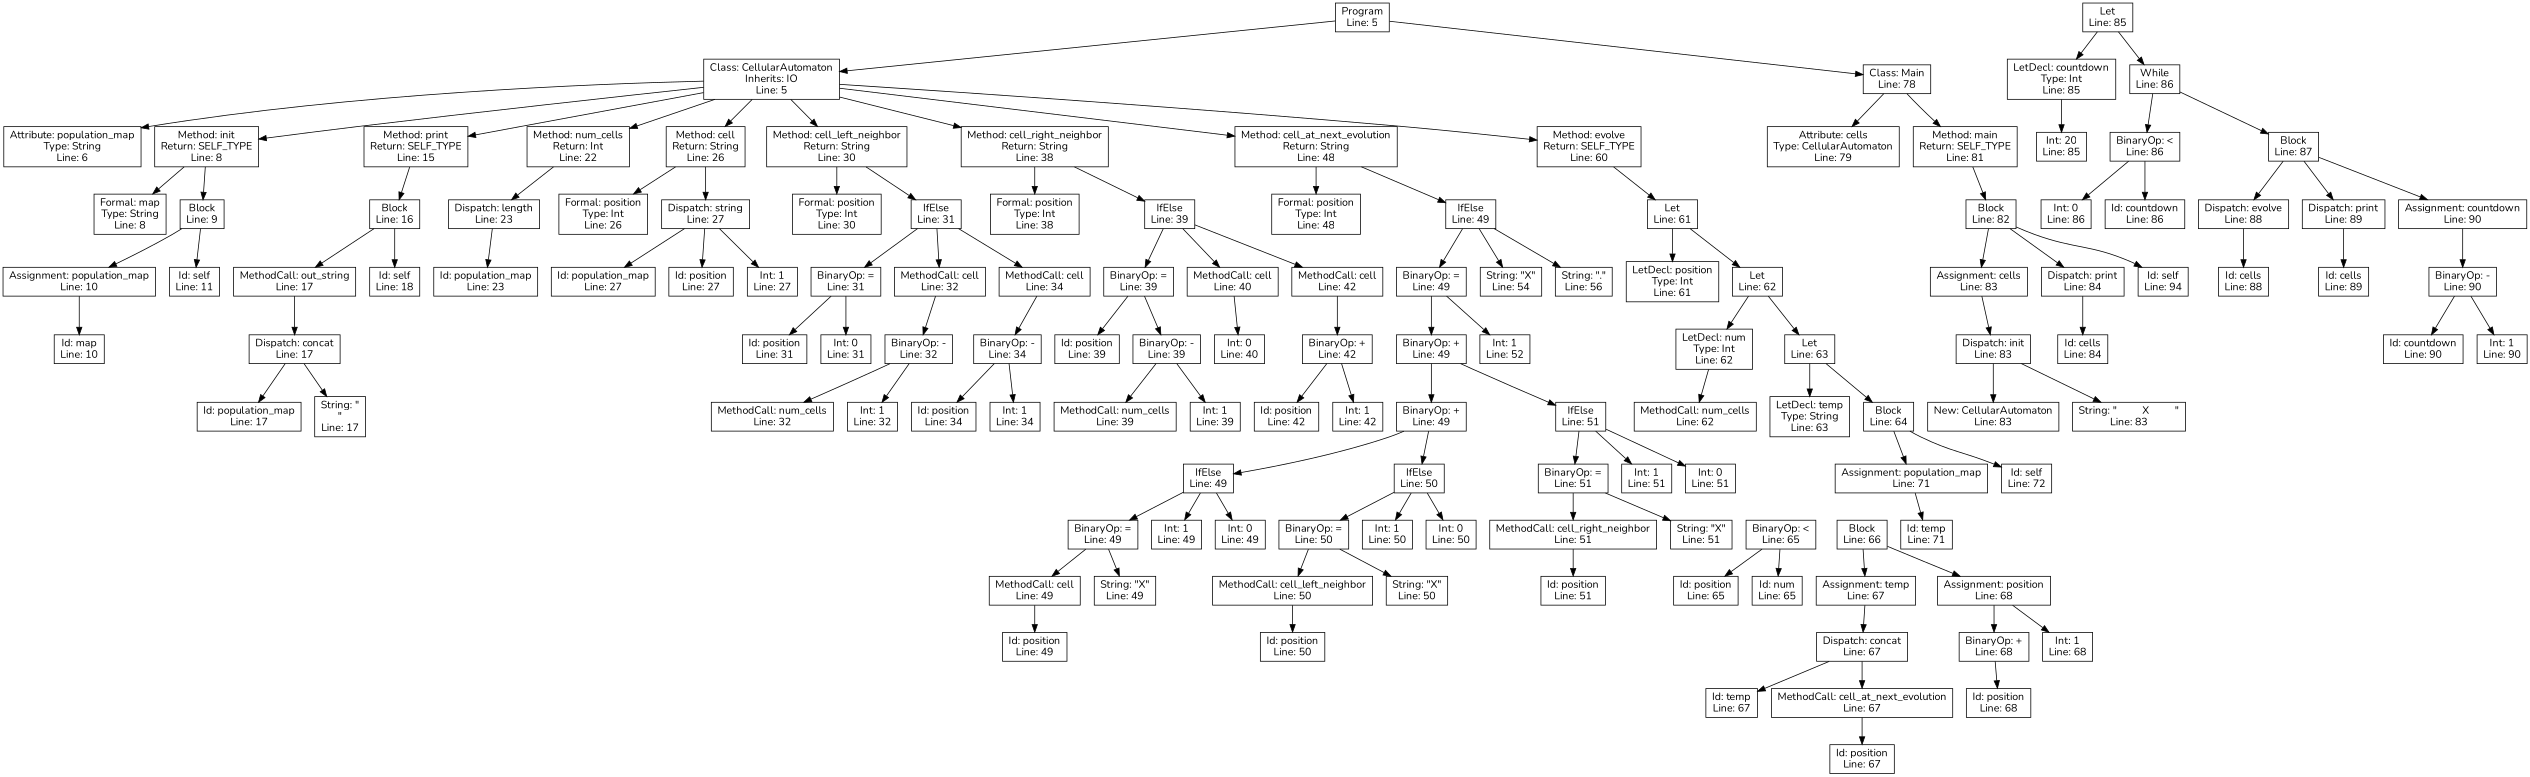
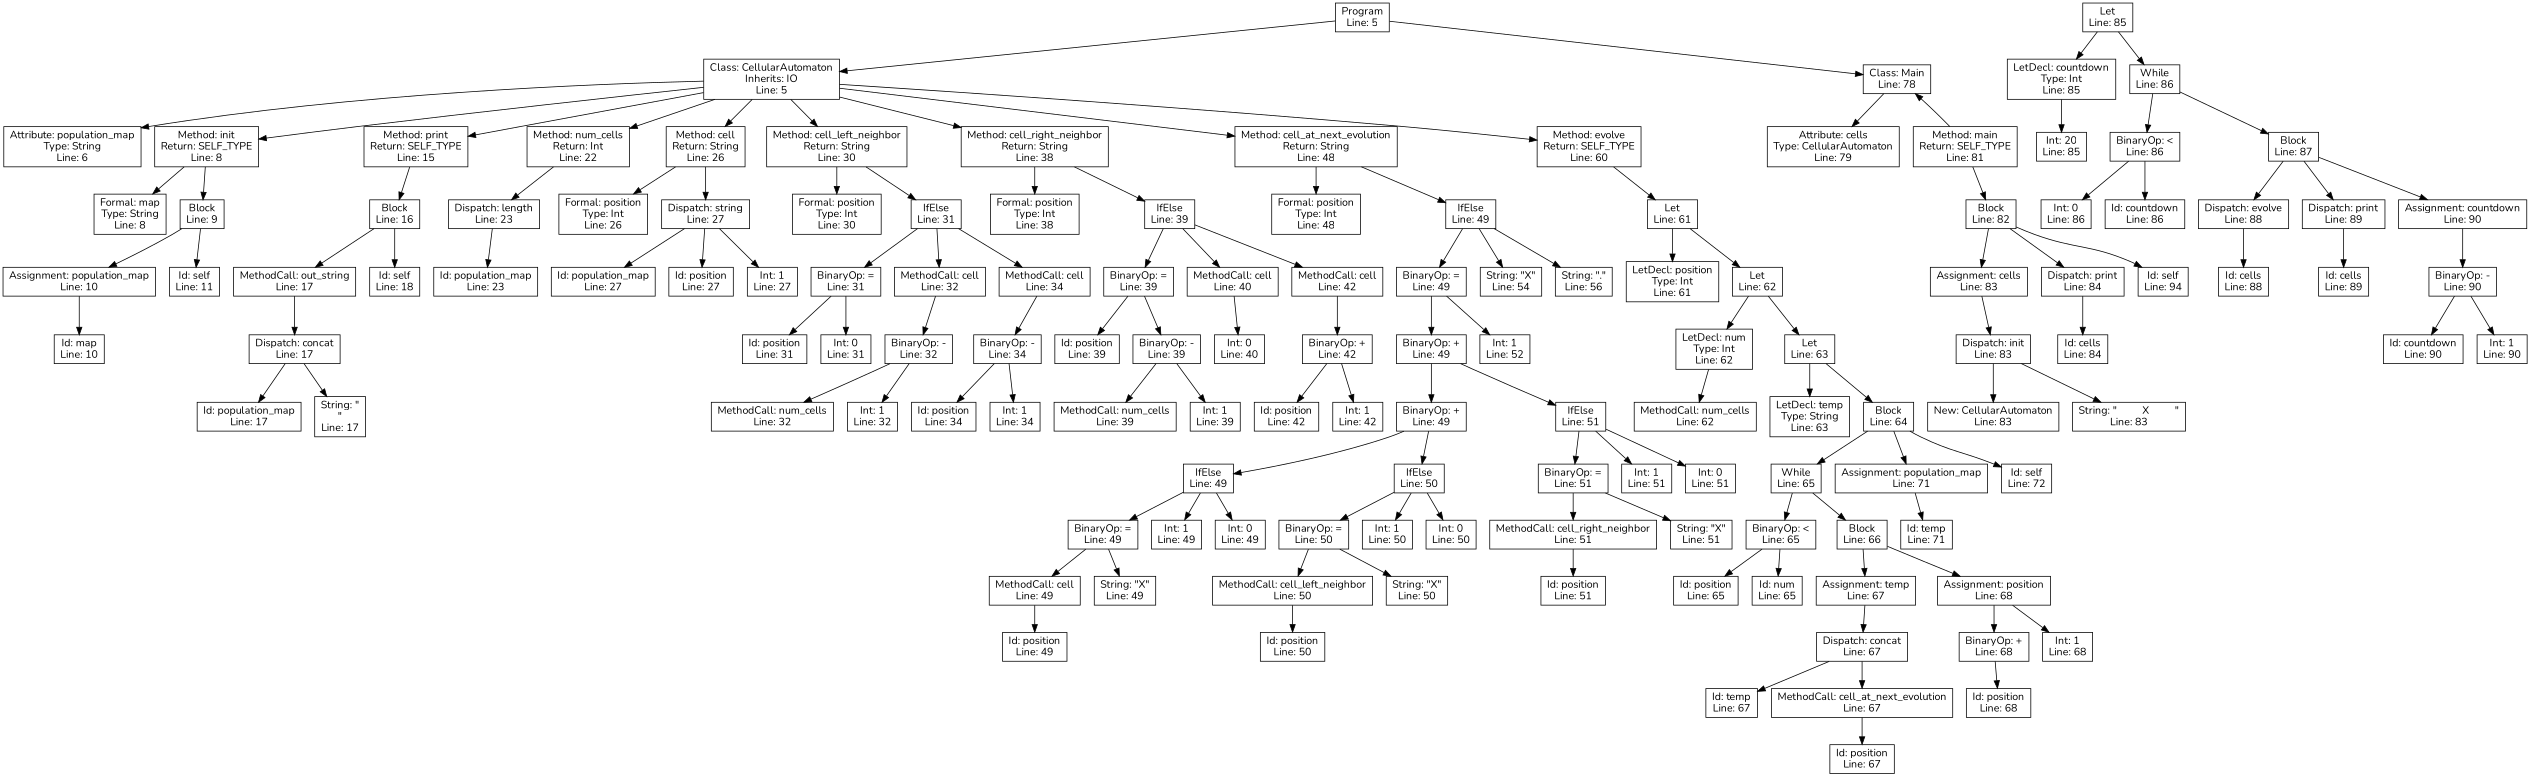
(1921, 108) -> (1936, 112)
none -> (1796, 479)
